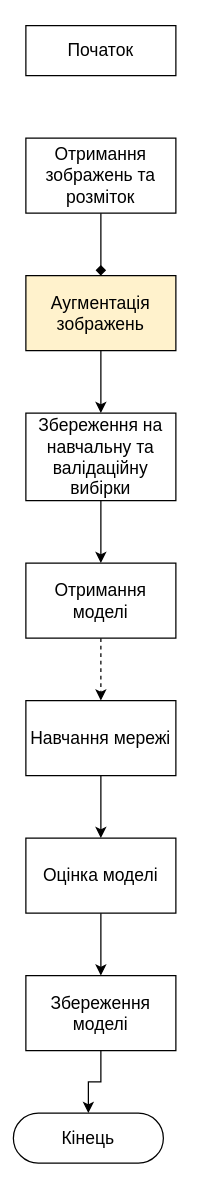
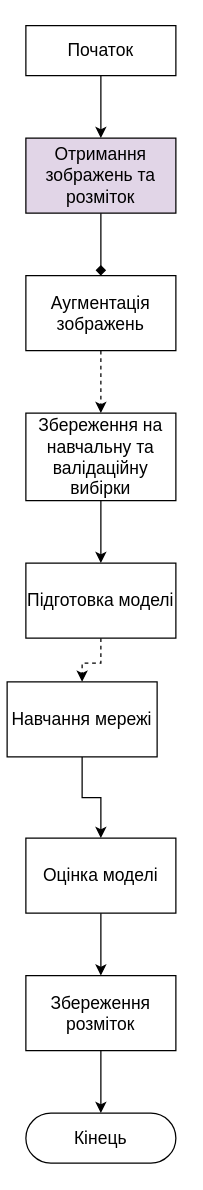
none -> (101, 103)
(101, 176) -> (101, 176)
(101, 313) -> (101, 313)
(101, 378) -> (101, 378)
(101, 601) -> (101, 601)
(101, 738) -> (82, 719)
(101, 1013) -> (101, 1013)
(88, 1138) -> (101, 1138)
